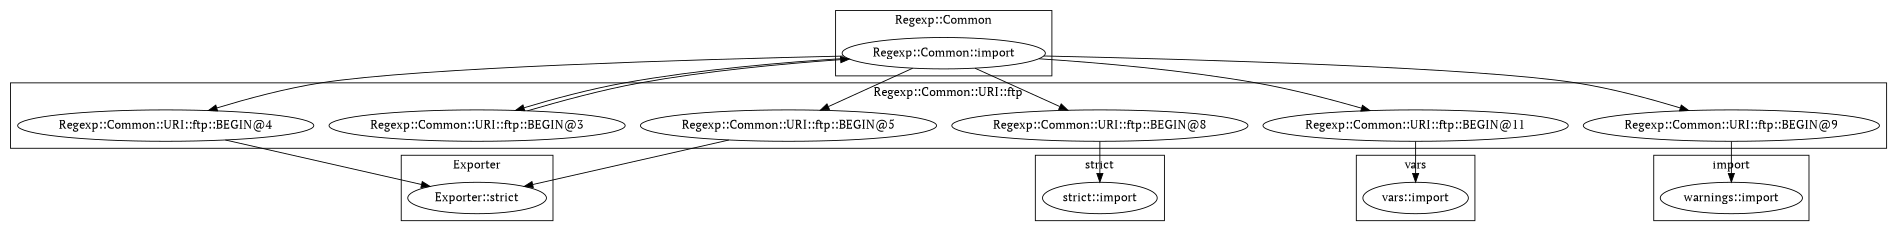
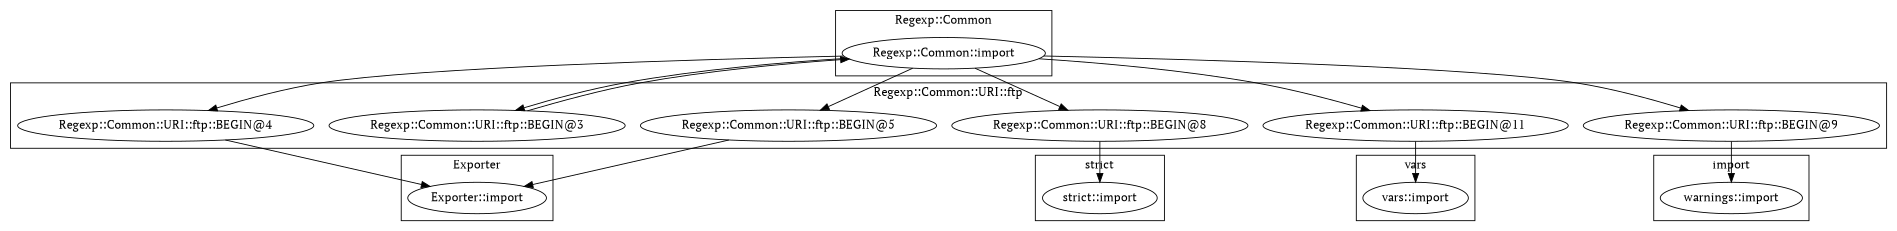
(477, 198) -> (477, 198)
